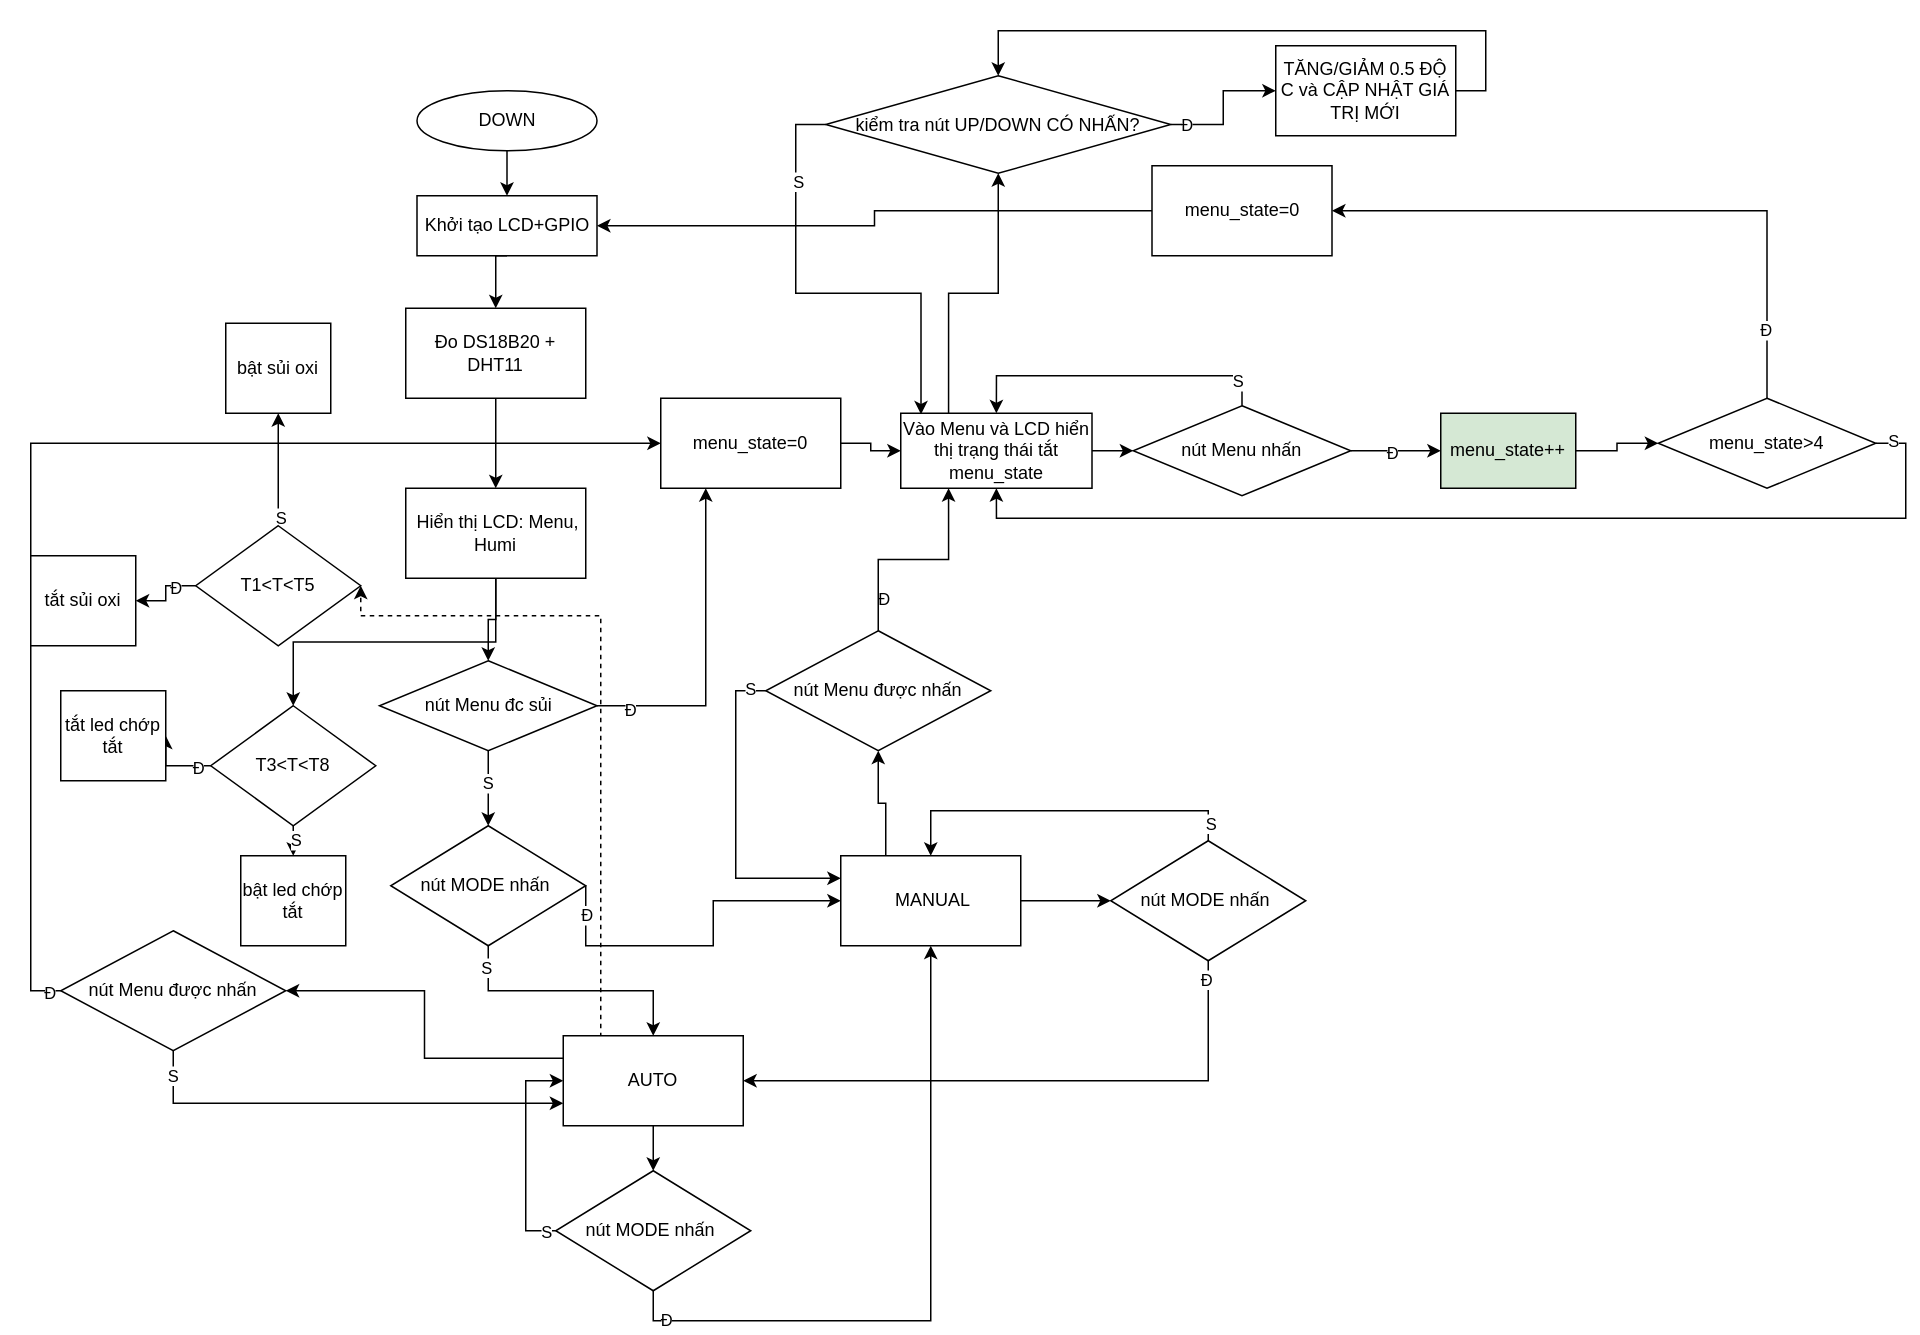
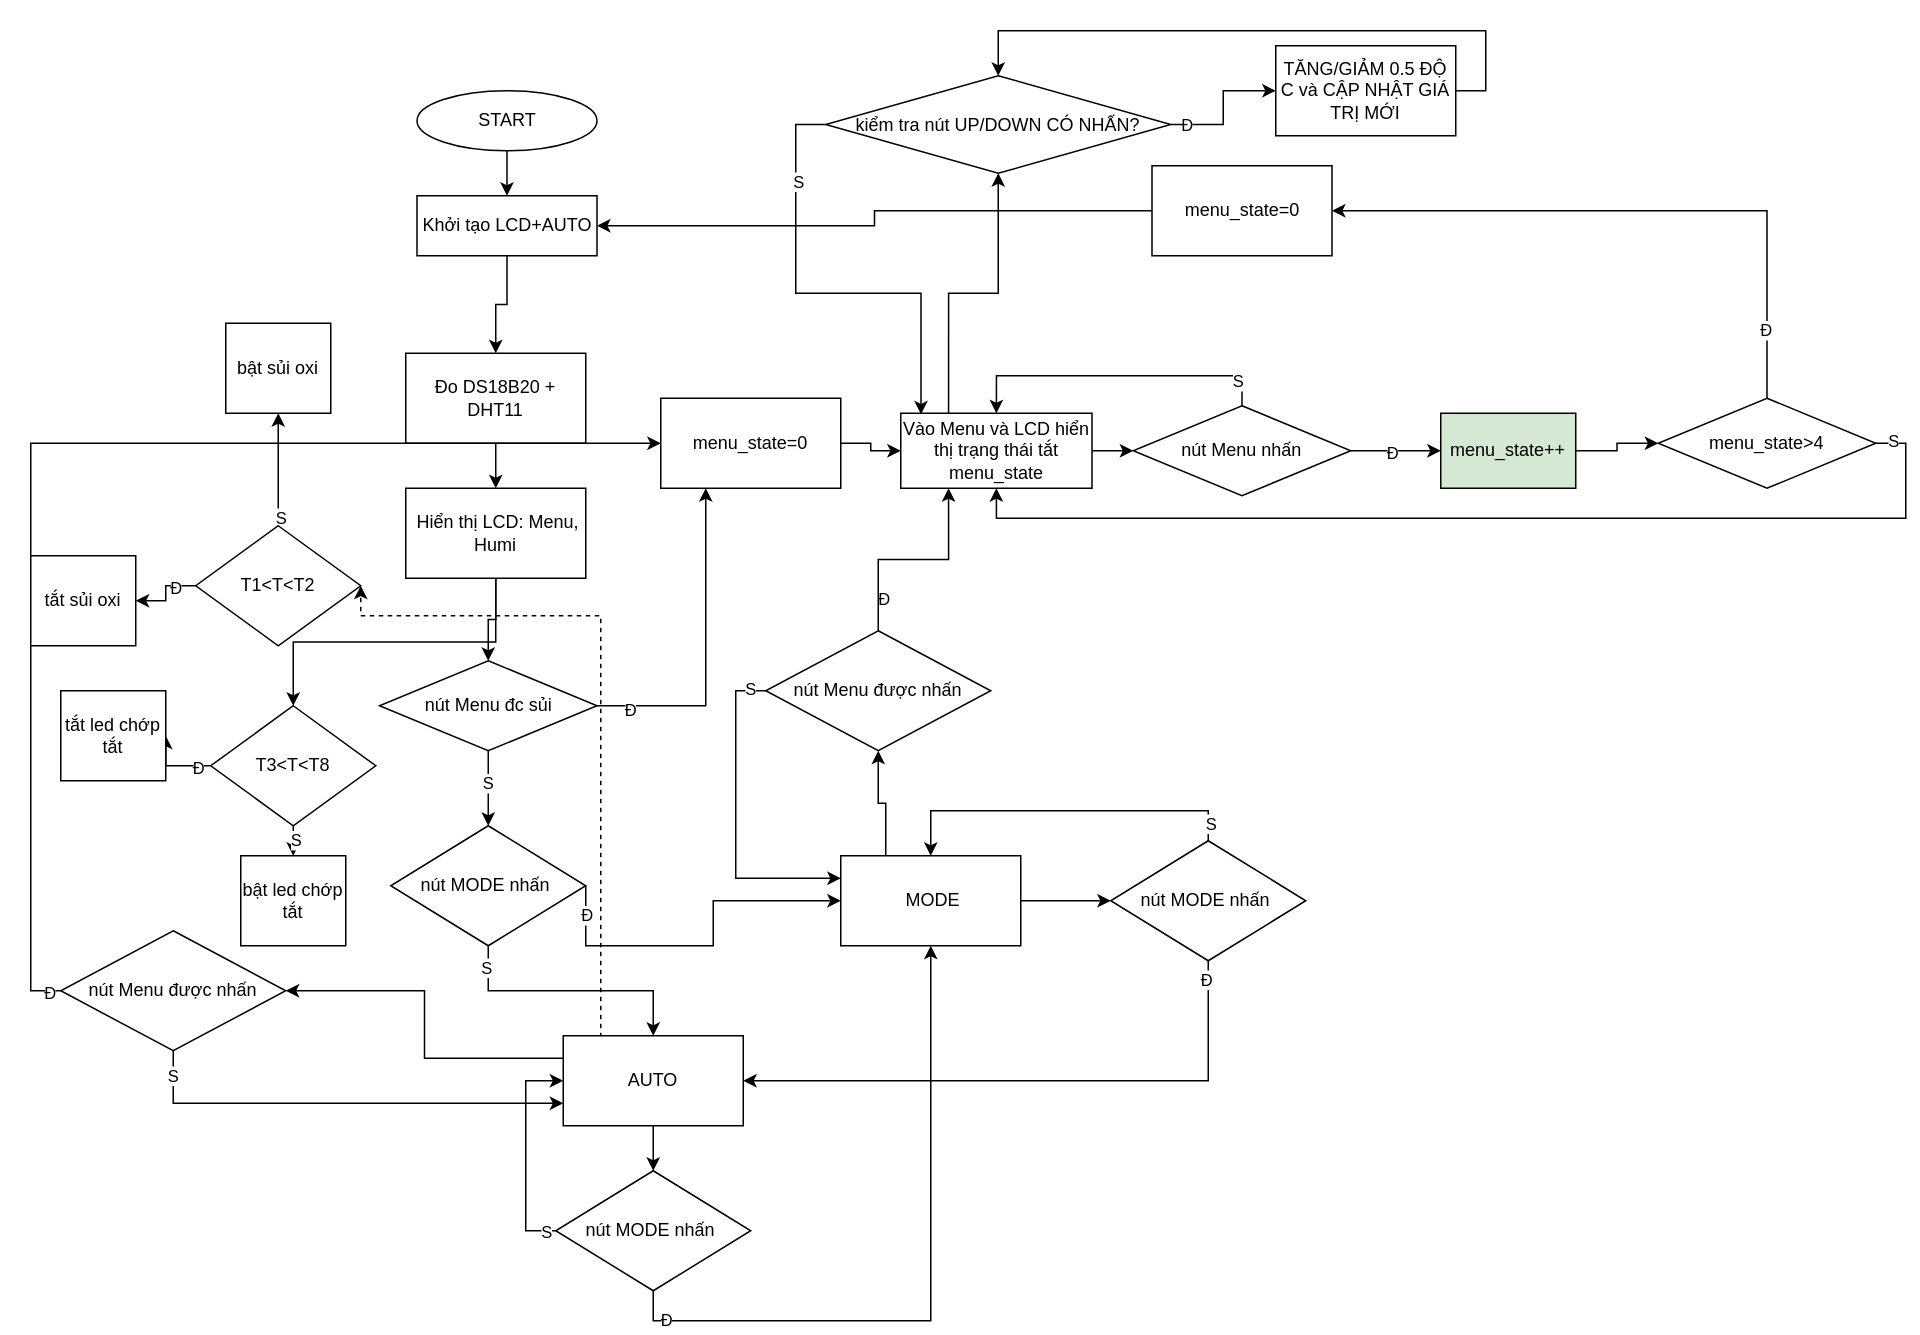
(508, 121) -> (508, 121)
(508, 226) -> (508, 226)
(496, 353) -> (496, 398)
(278, 586) -> (278, 586)
(931, 901) -> (931, 901)
